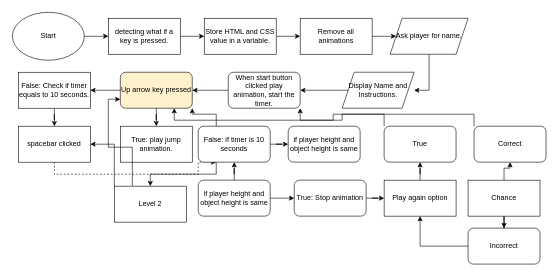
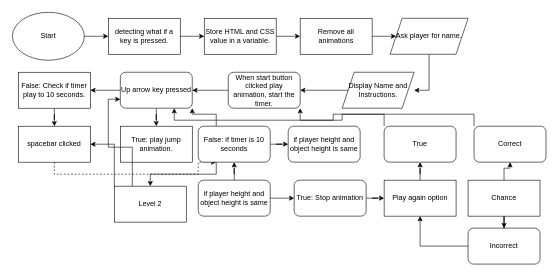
(54, 90) -> (54, 90)
(156, 90) -> (156, 90)
